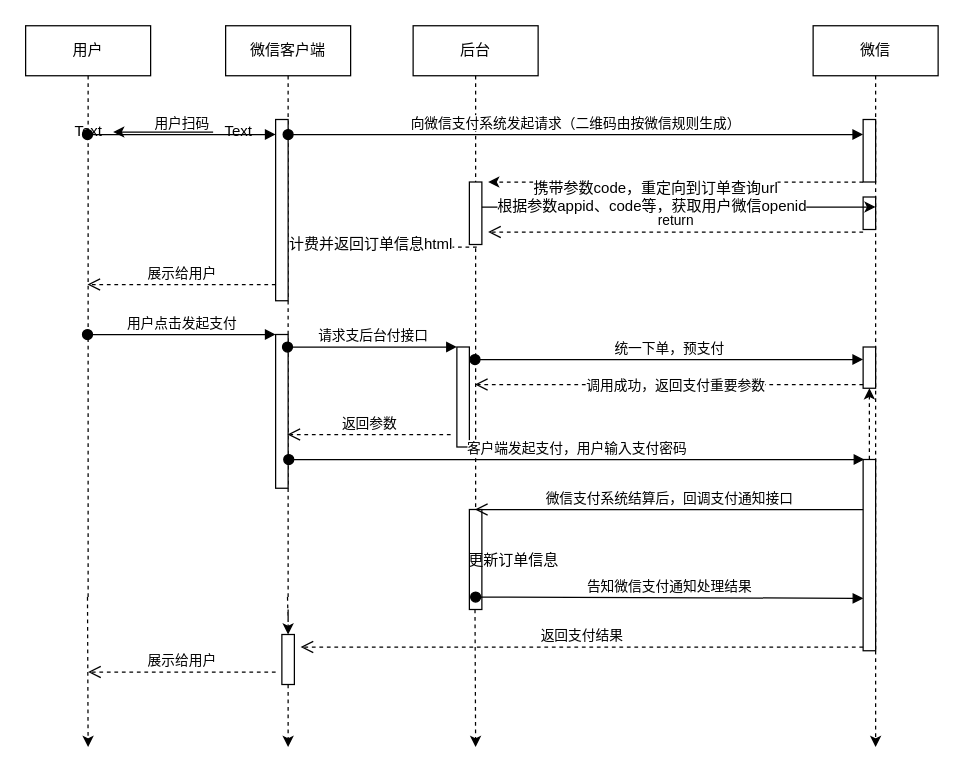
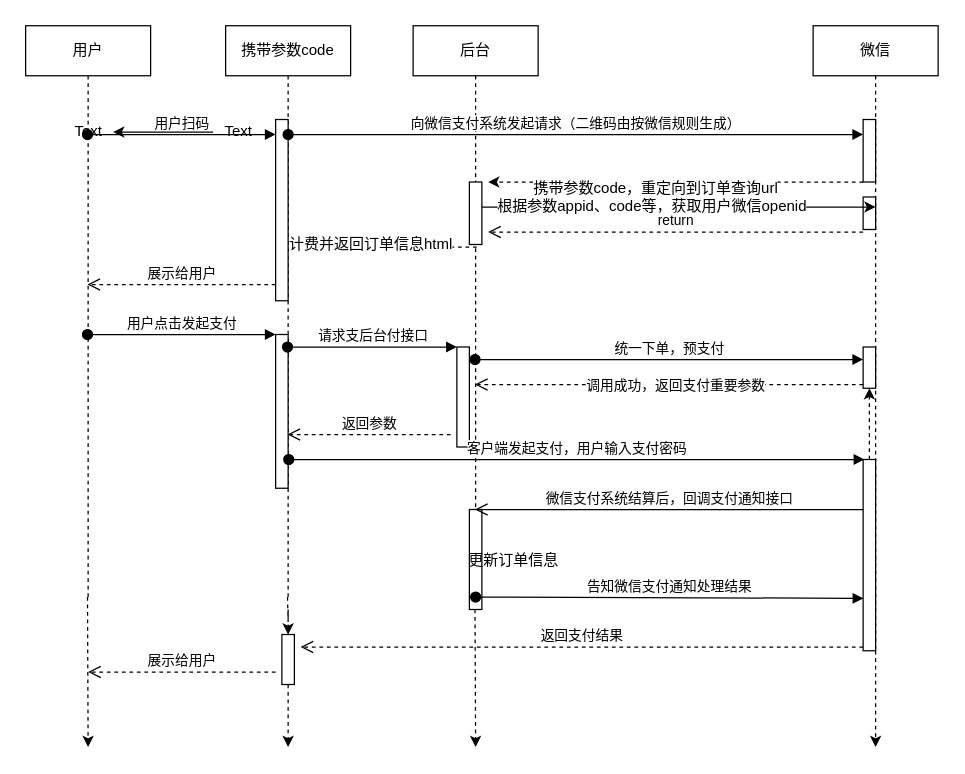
(288, 51) -> (288, 51)
